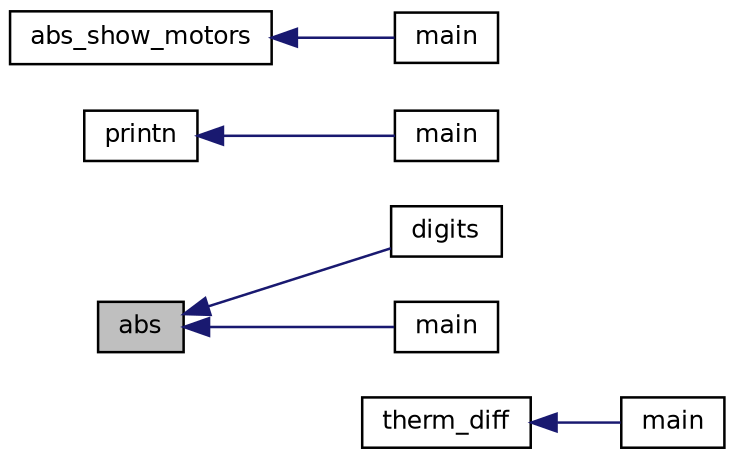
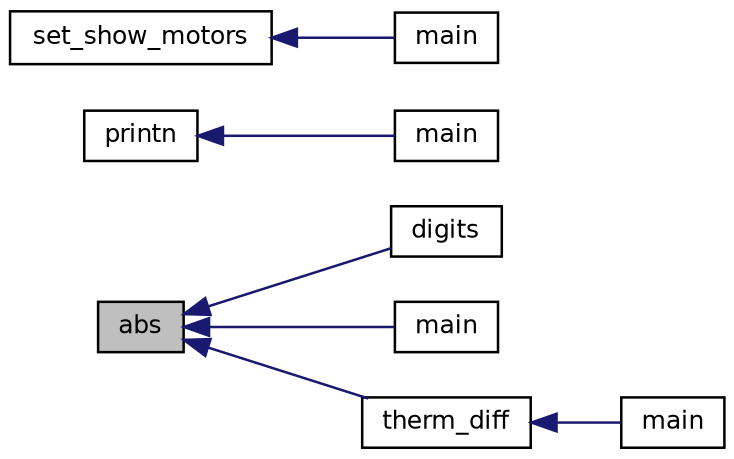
(141, 38) -> (141, 38)
none -> (288, 373)
